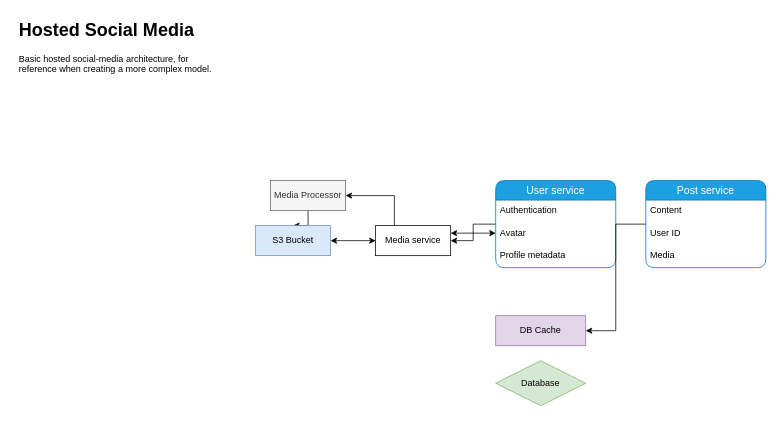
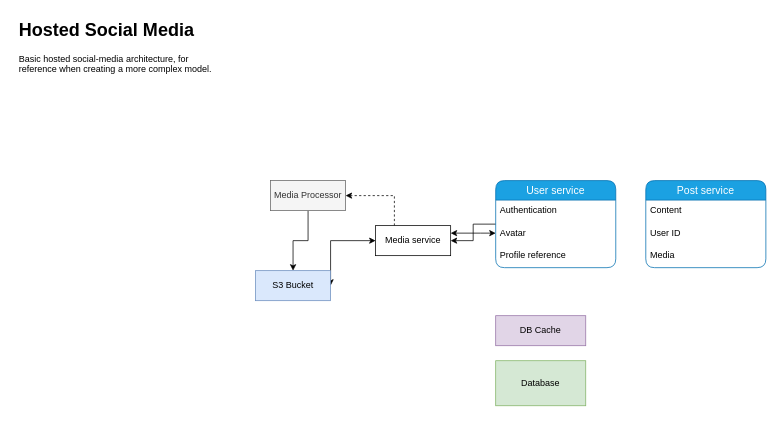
(387, 195) -> (387, 195)
(293, 240) -> (293, 285)
(536, 255) -> (539, 255)
(615, 310) -> none
(540, 383) -> (540, 383)
